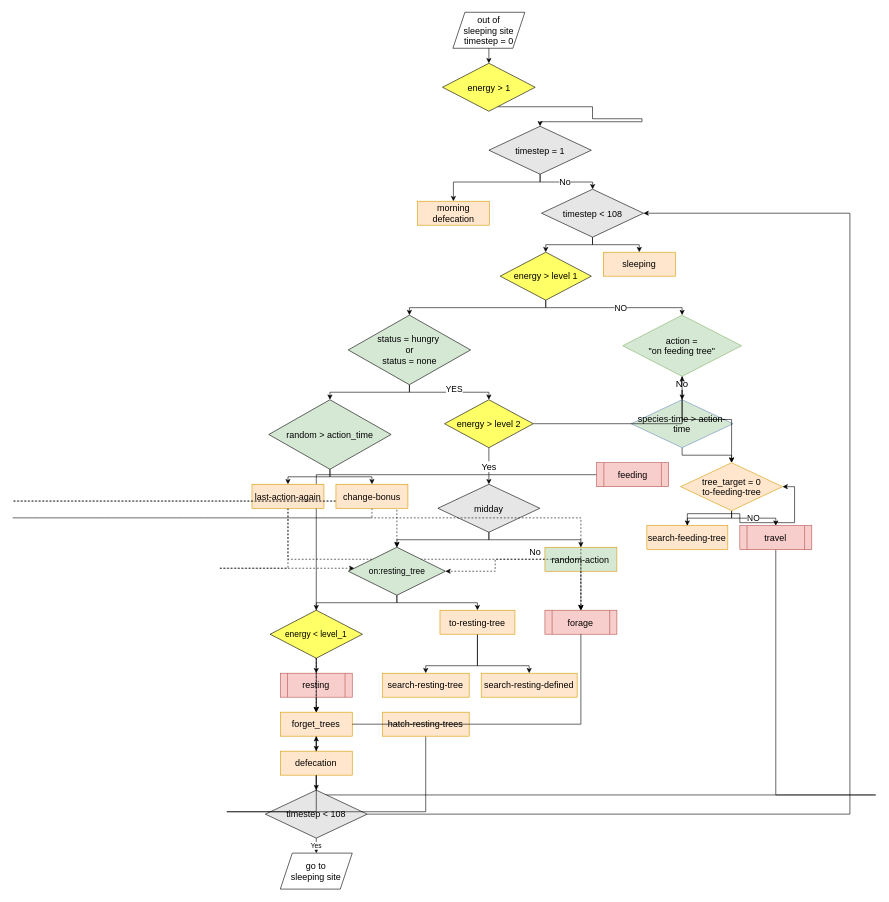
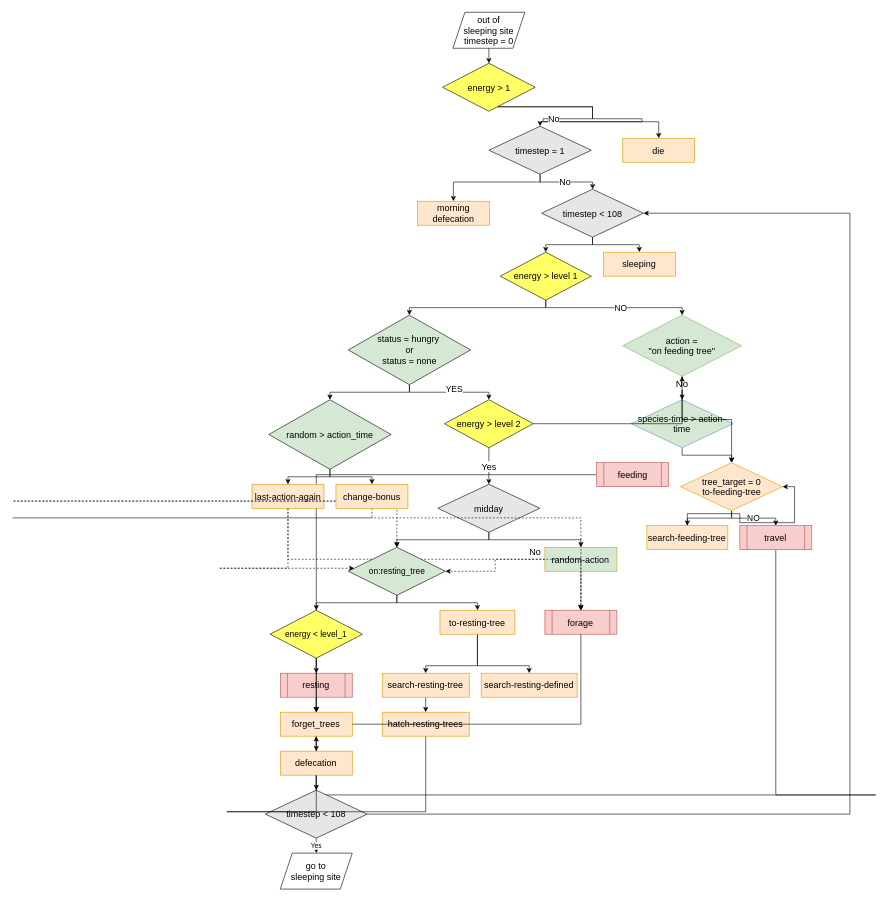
none -> (659, 124)
none -> (659, 150)
none -> (426, 707)
(316, 709) -> (316, 709)
